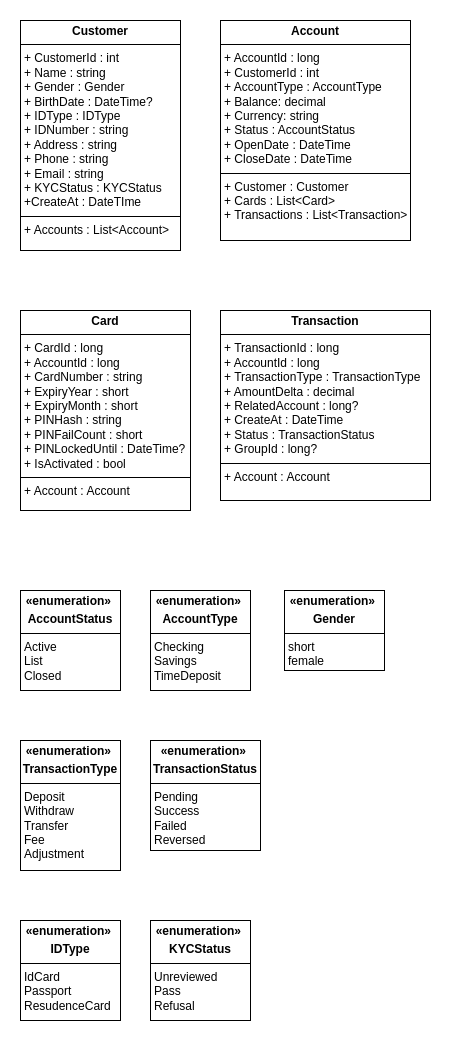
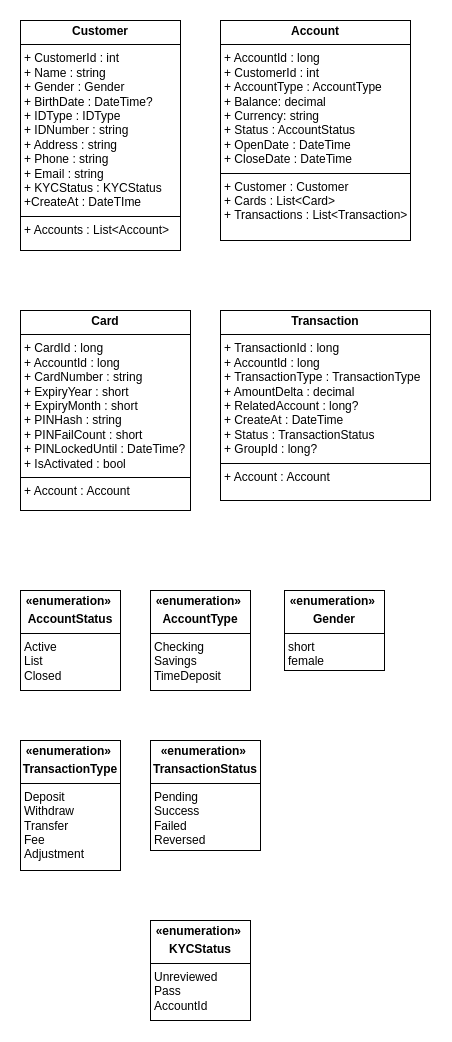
(193, 957) -> (193, 957)
(71, 971) -> none
